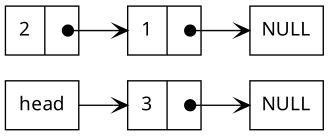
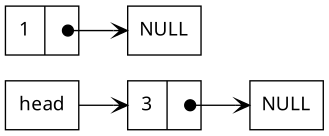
(42, 31) -> none
